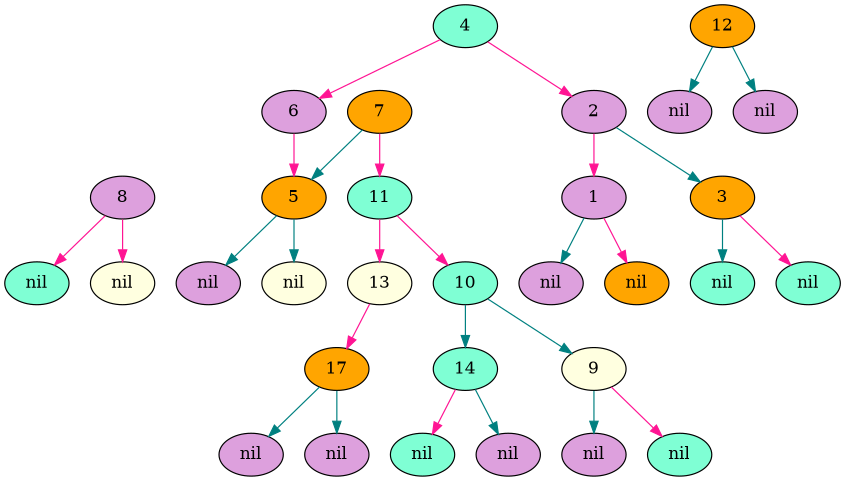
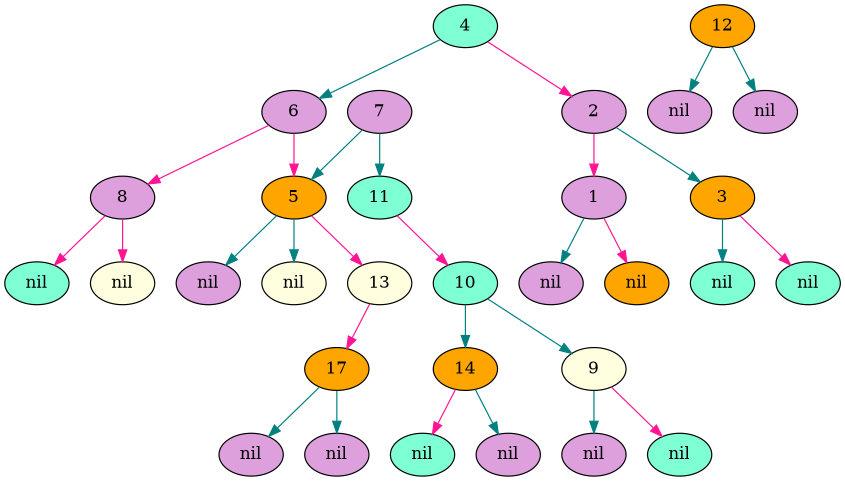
(385, 66) -> (385, 66)
(380, 112) -> (380, 112)
(380, 149) -> (380, 149)
none -> (214, 152)
(380, 235) -> (332, 236)
(465, 369) -> (465, 369)
